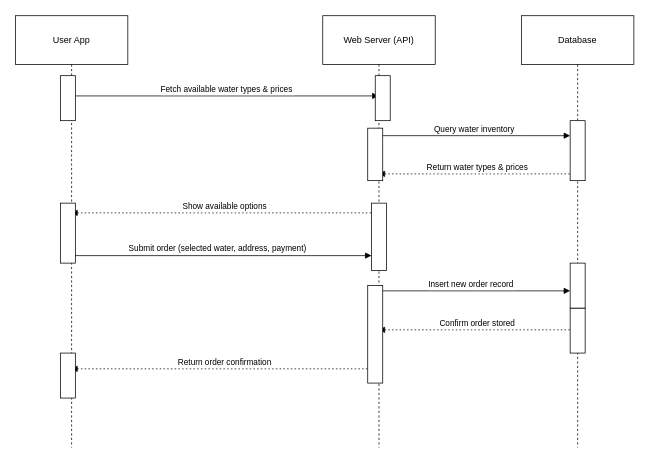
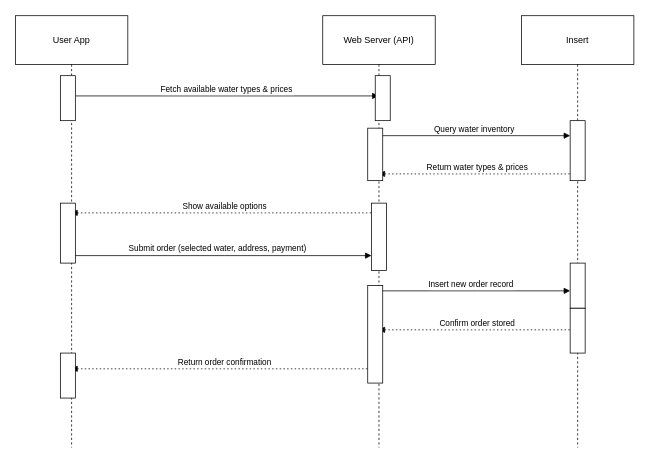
(578, 40) -> (578, 40)
